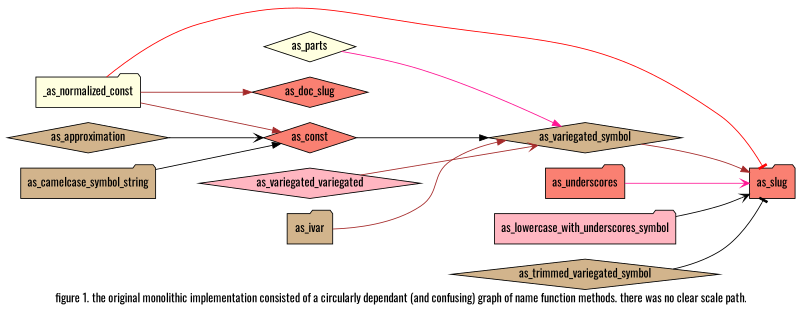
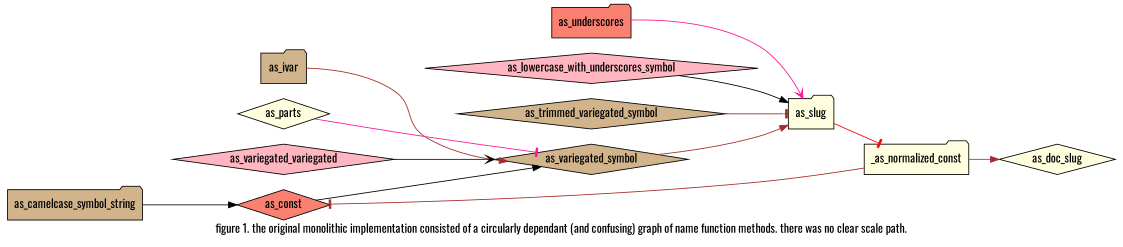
(446, 27) -> (855, 133)
(450, 79) -> (413, 135)
(310, 92) -> (1057, 159)
(207, 117) -> (599, 194)
(88, 138) -> none
(441, 162) -> (440, 159)
(772, 183) -> (811, 114)
(709, 209) -> (730, 84)
(585, 229) -> (591, 68)
(726, 247) -> (755, 114)
